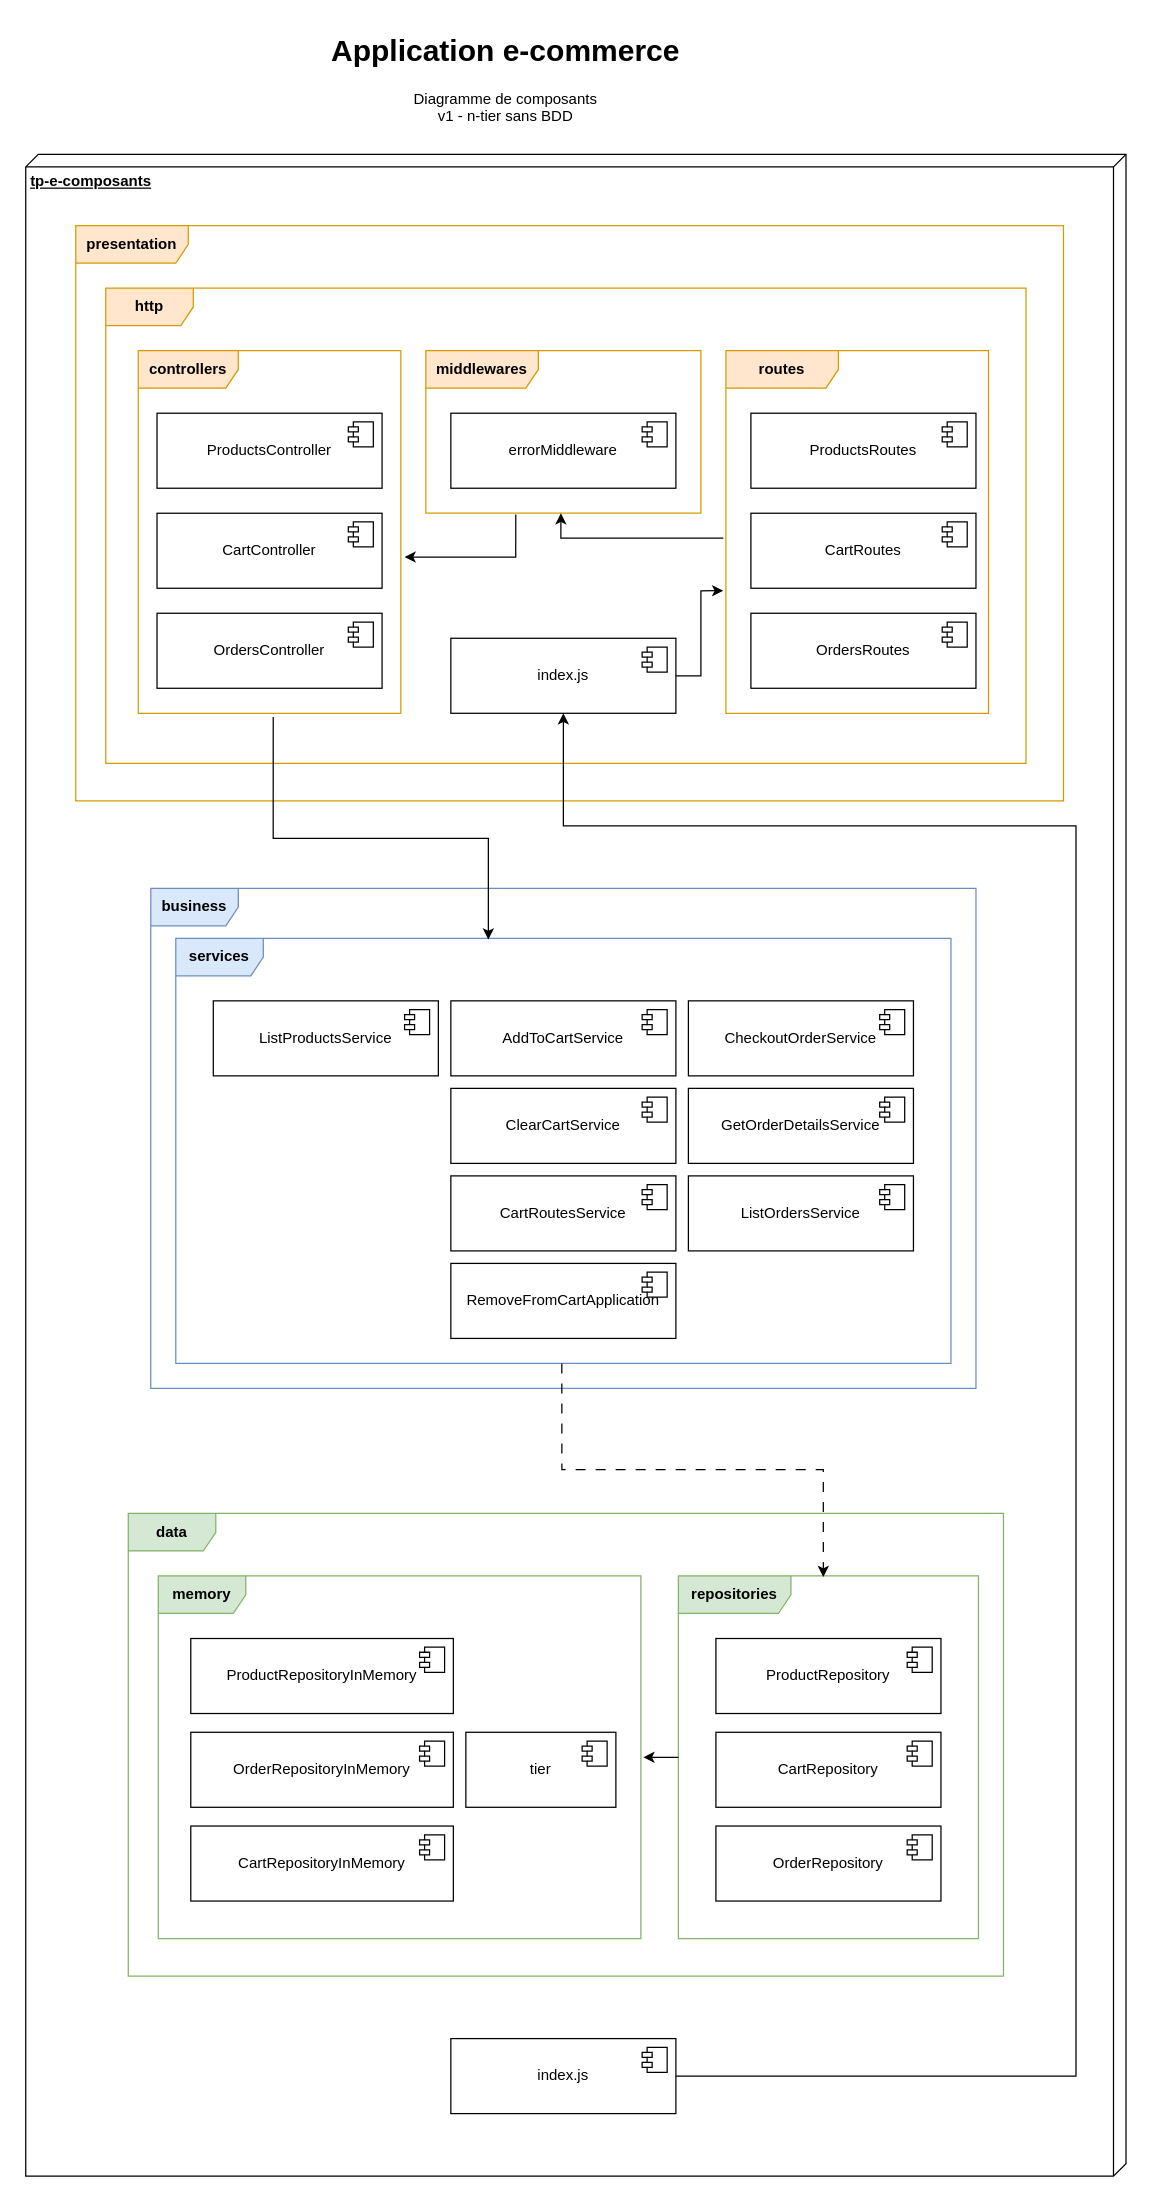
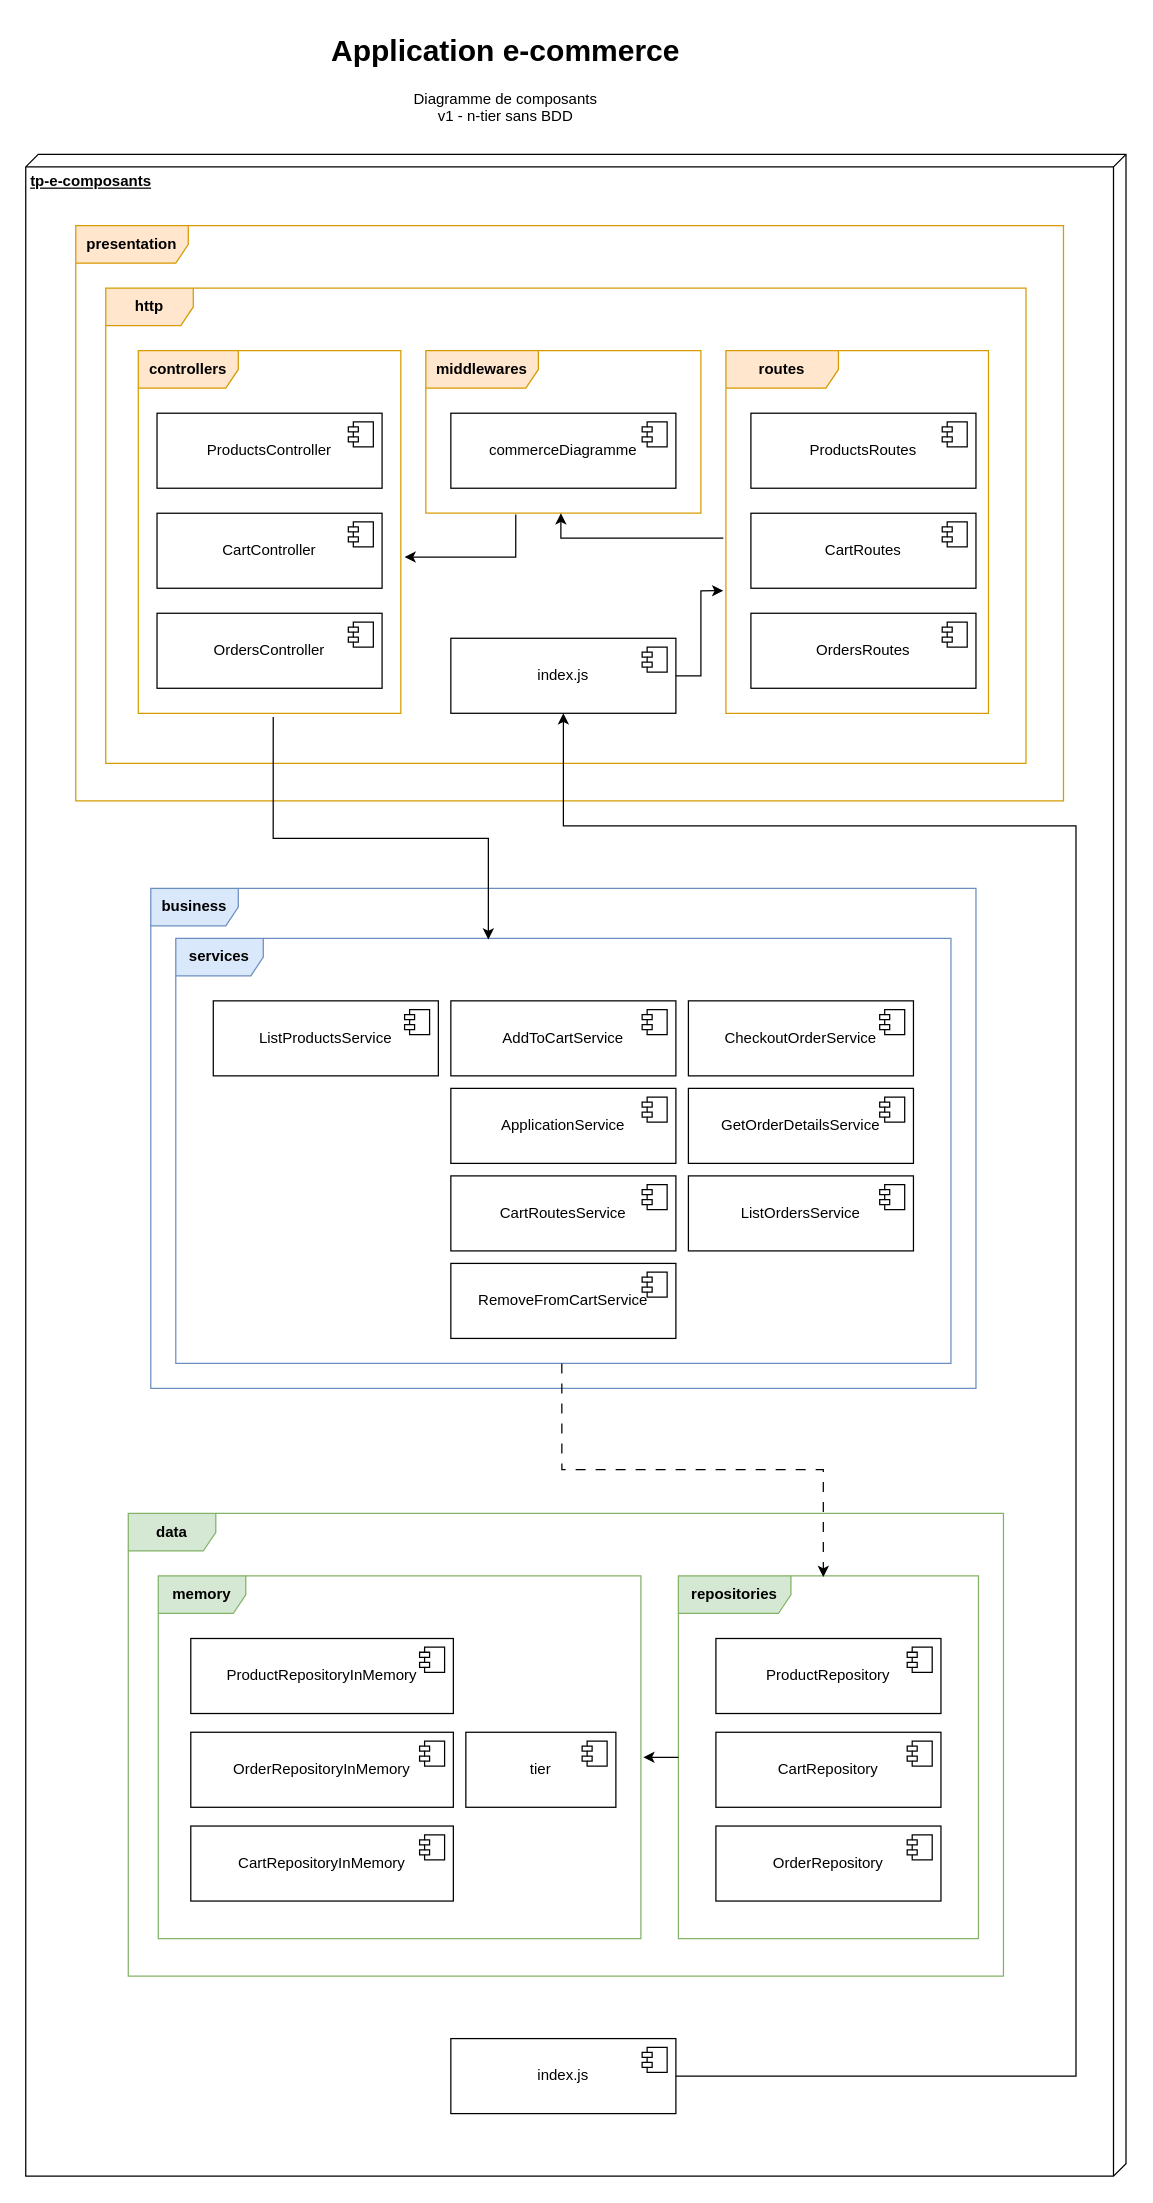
(563, 451) -> (563, 451)
(563, 1126) -> (563, 1126)
(563, 1301) -> (563, 1301)
